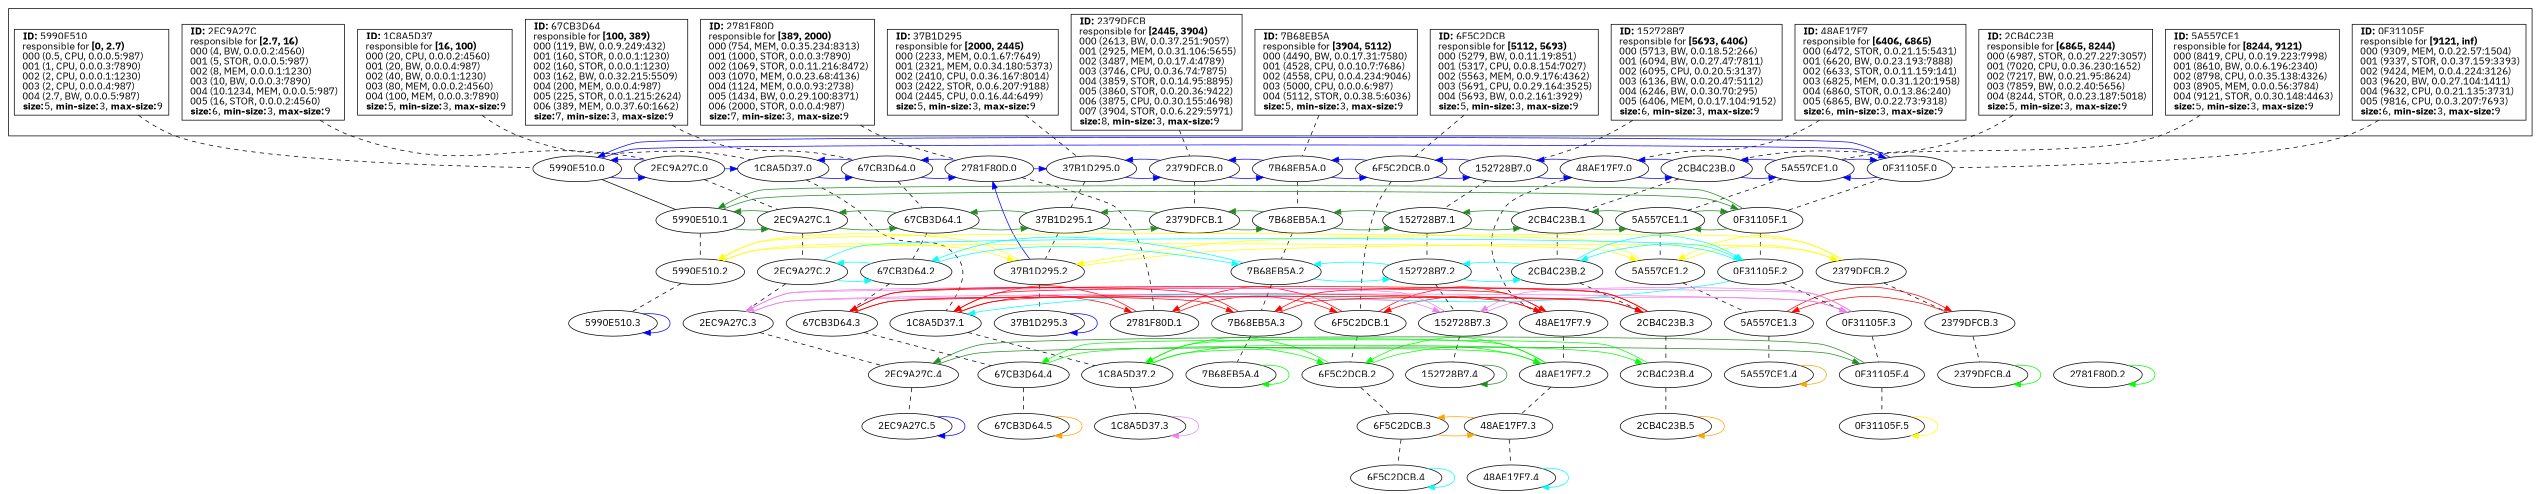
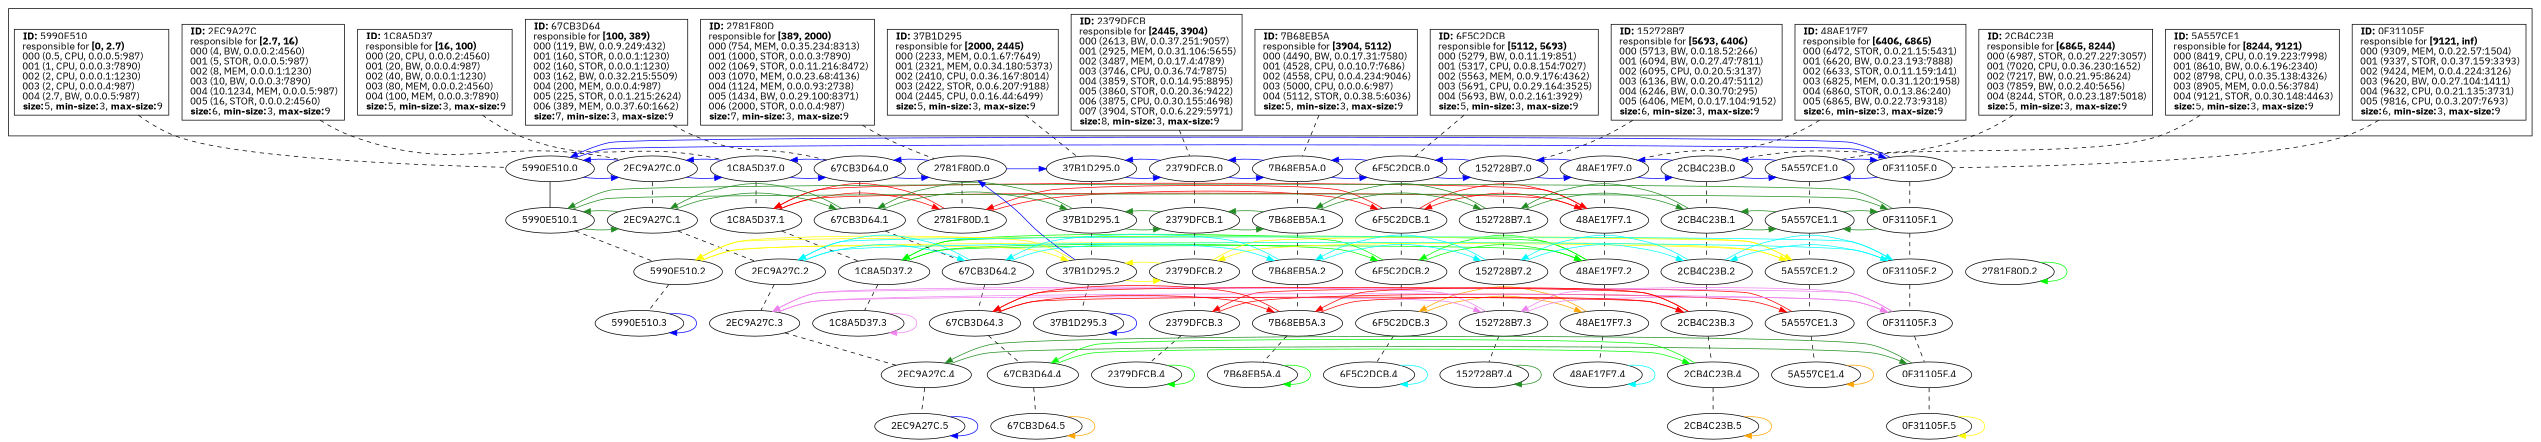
none -> (708, 159)
none -> (1195, 251)
(1353, 298) -> (1349, 237)
(1564, 323) -> (1604, 220)
